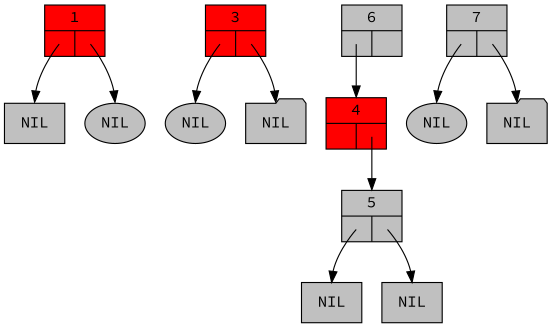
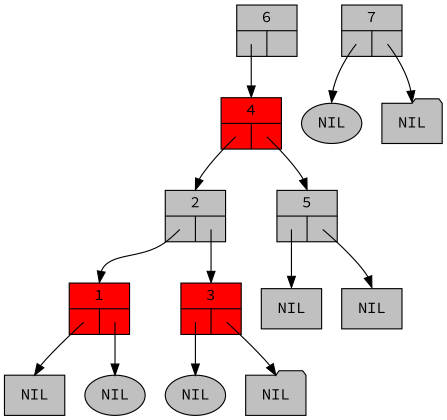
none -> (195, 216)
